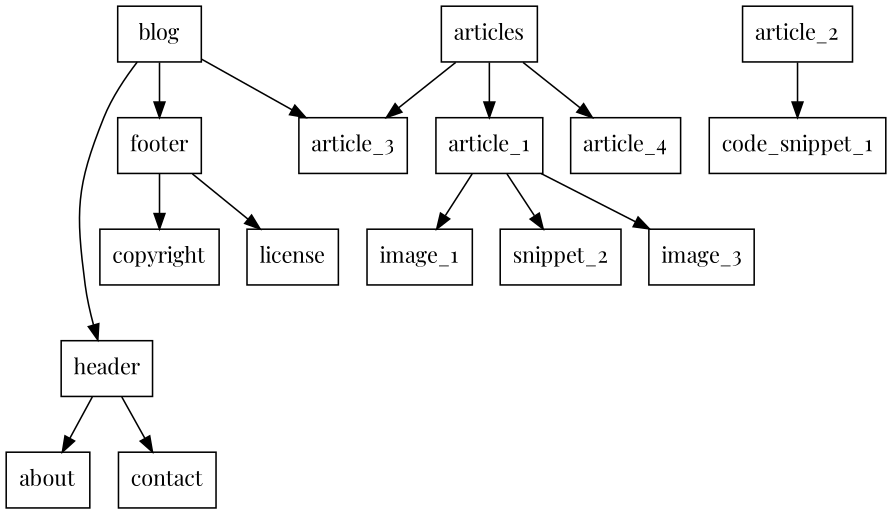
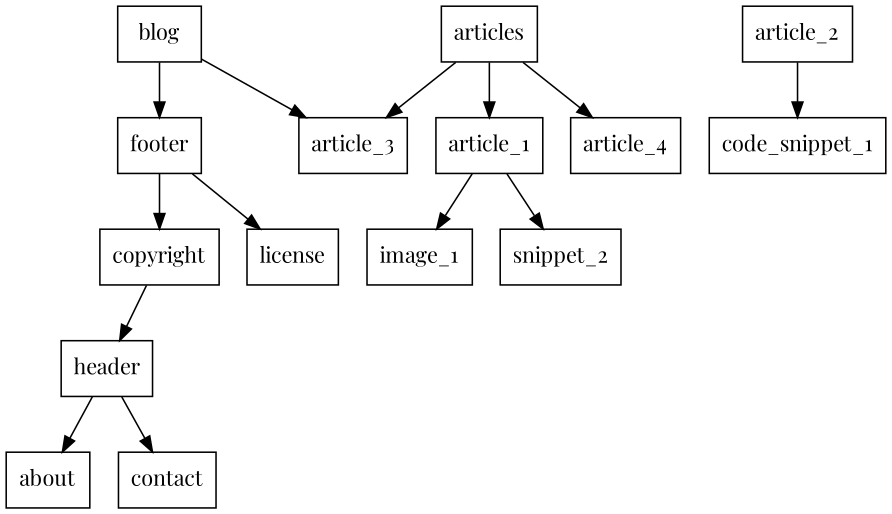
(82, 188) -> (137, 306)
(702, 257) -> none
